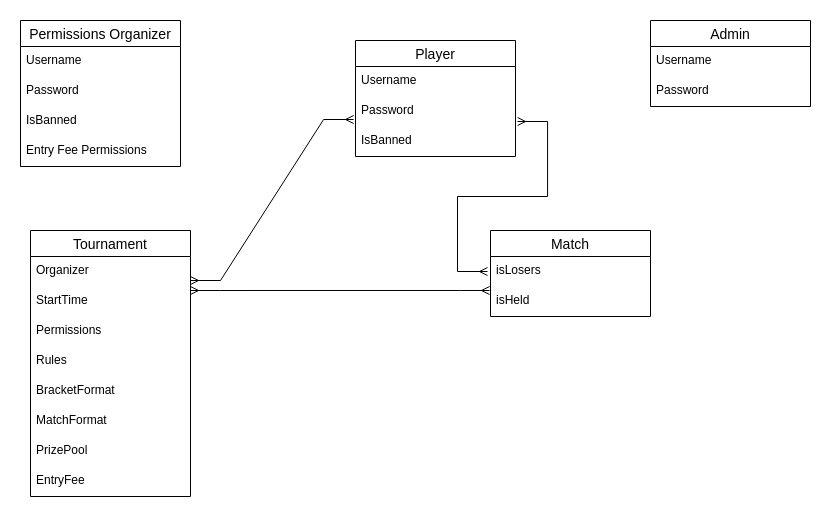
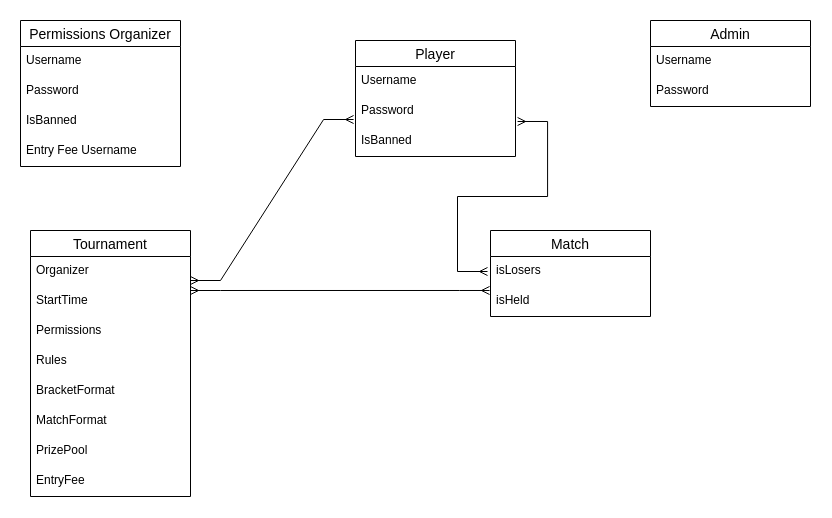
(91, 151) -> (84, 151)
